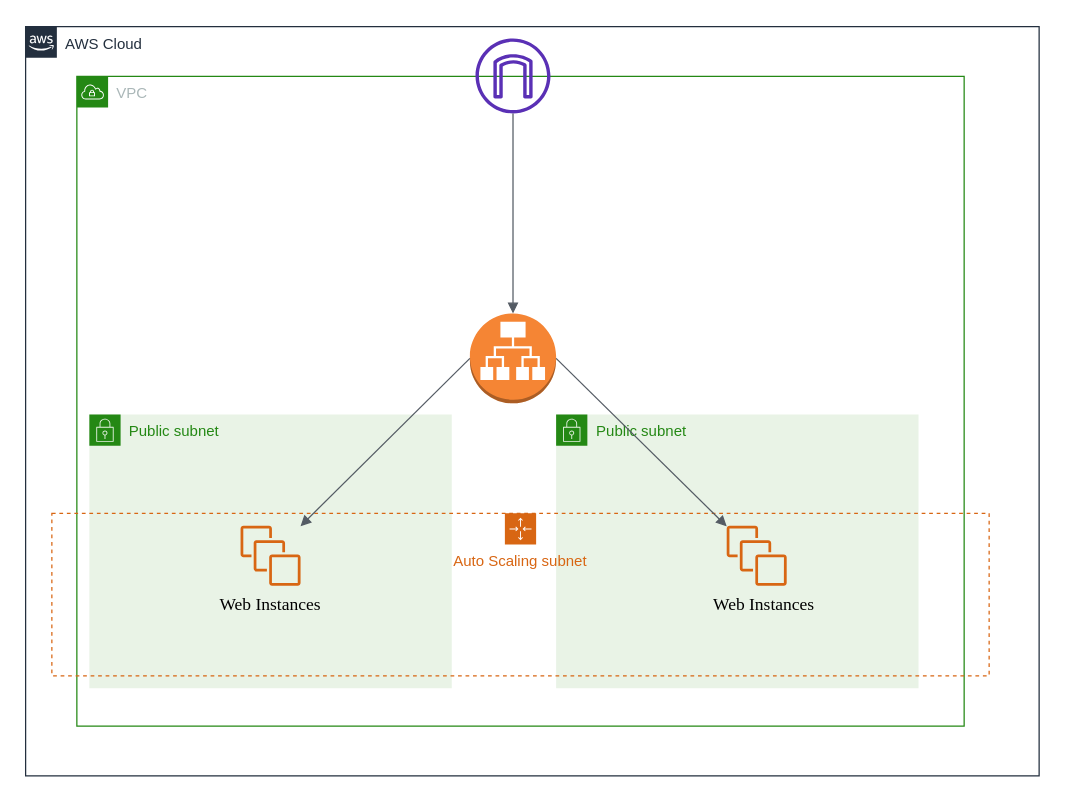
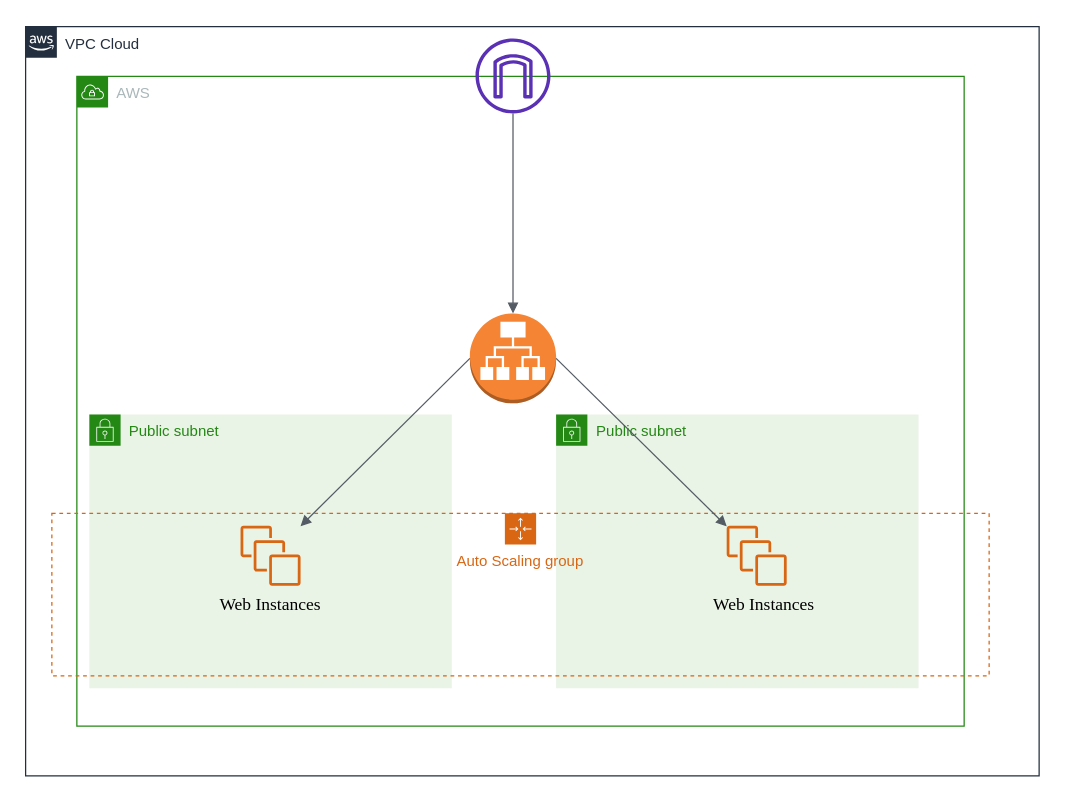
(100, 45) -> (100, 45)
(129, 93) -> (129, 93)
(521, 562) -> (521, 562)
